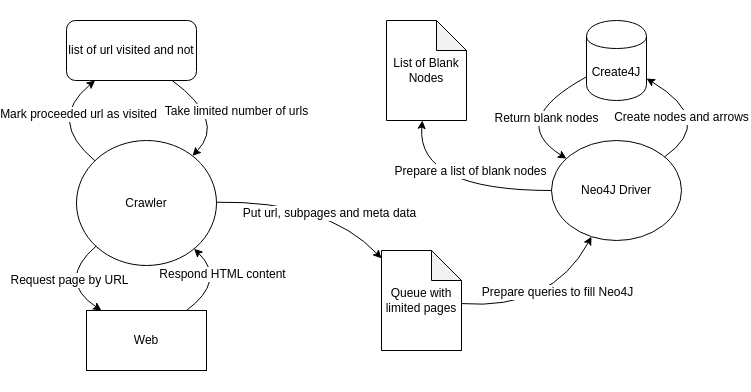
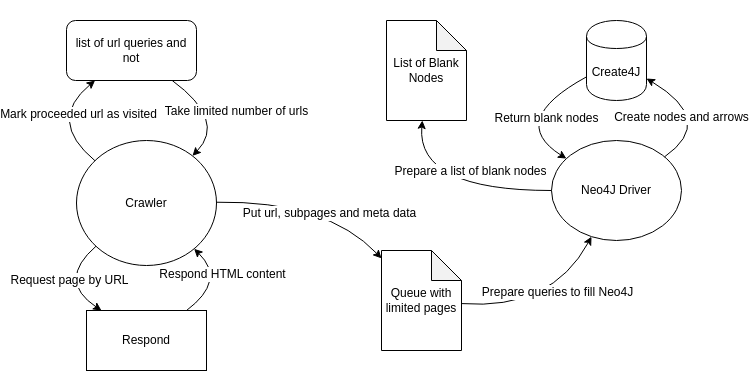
(132, 51) -> (132, 51)
(147, 341) -> (147, 341)
